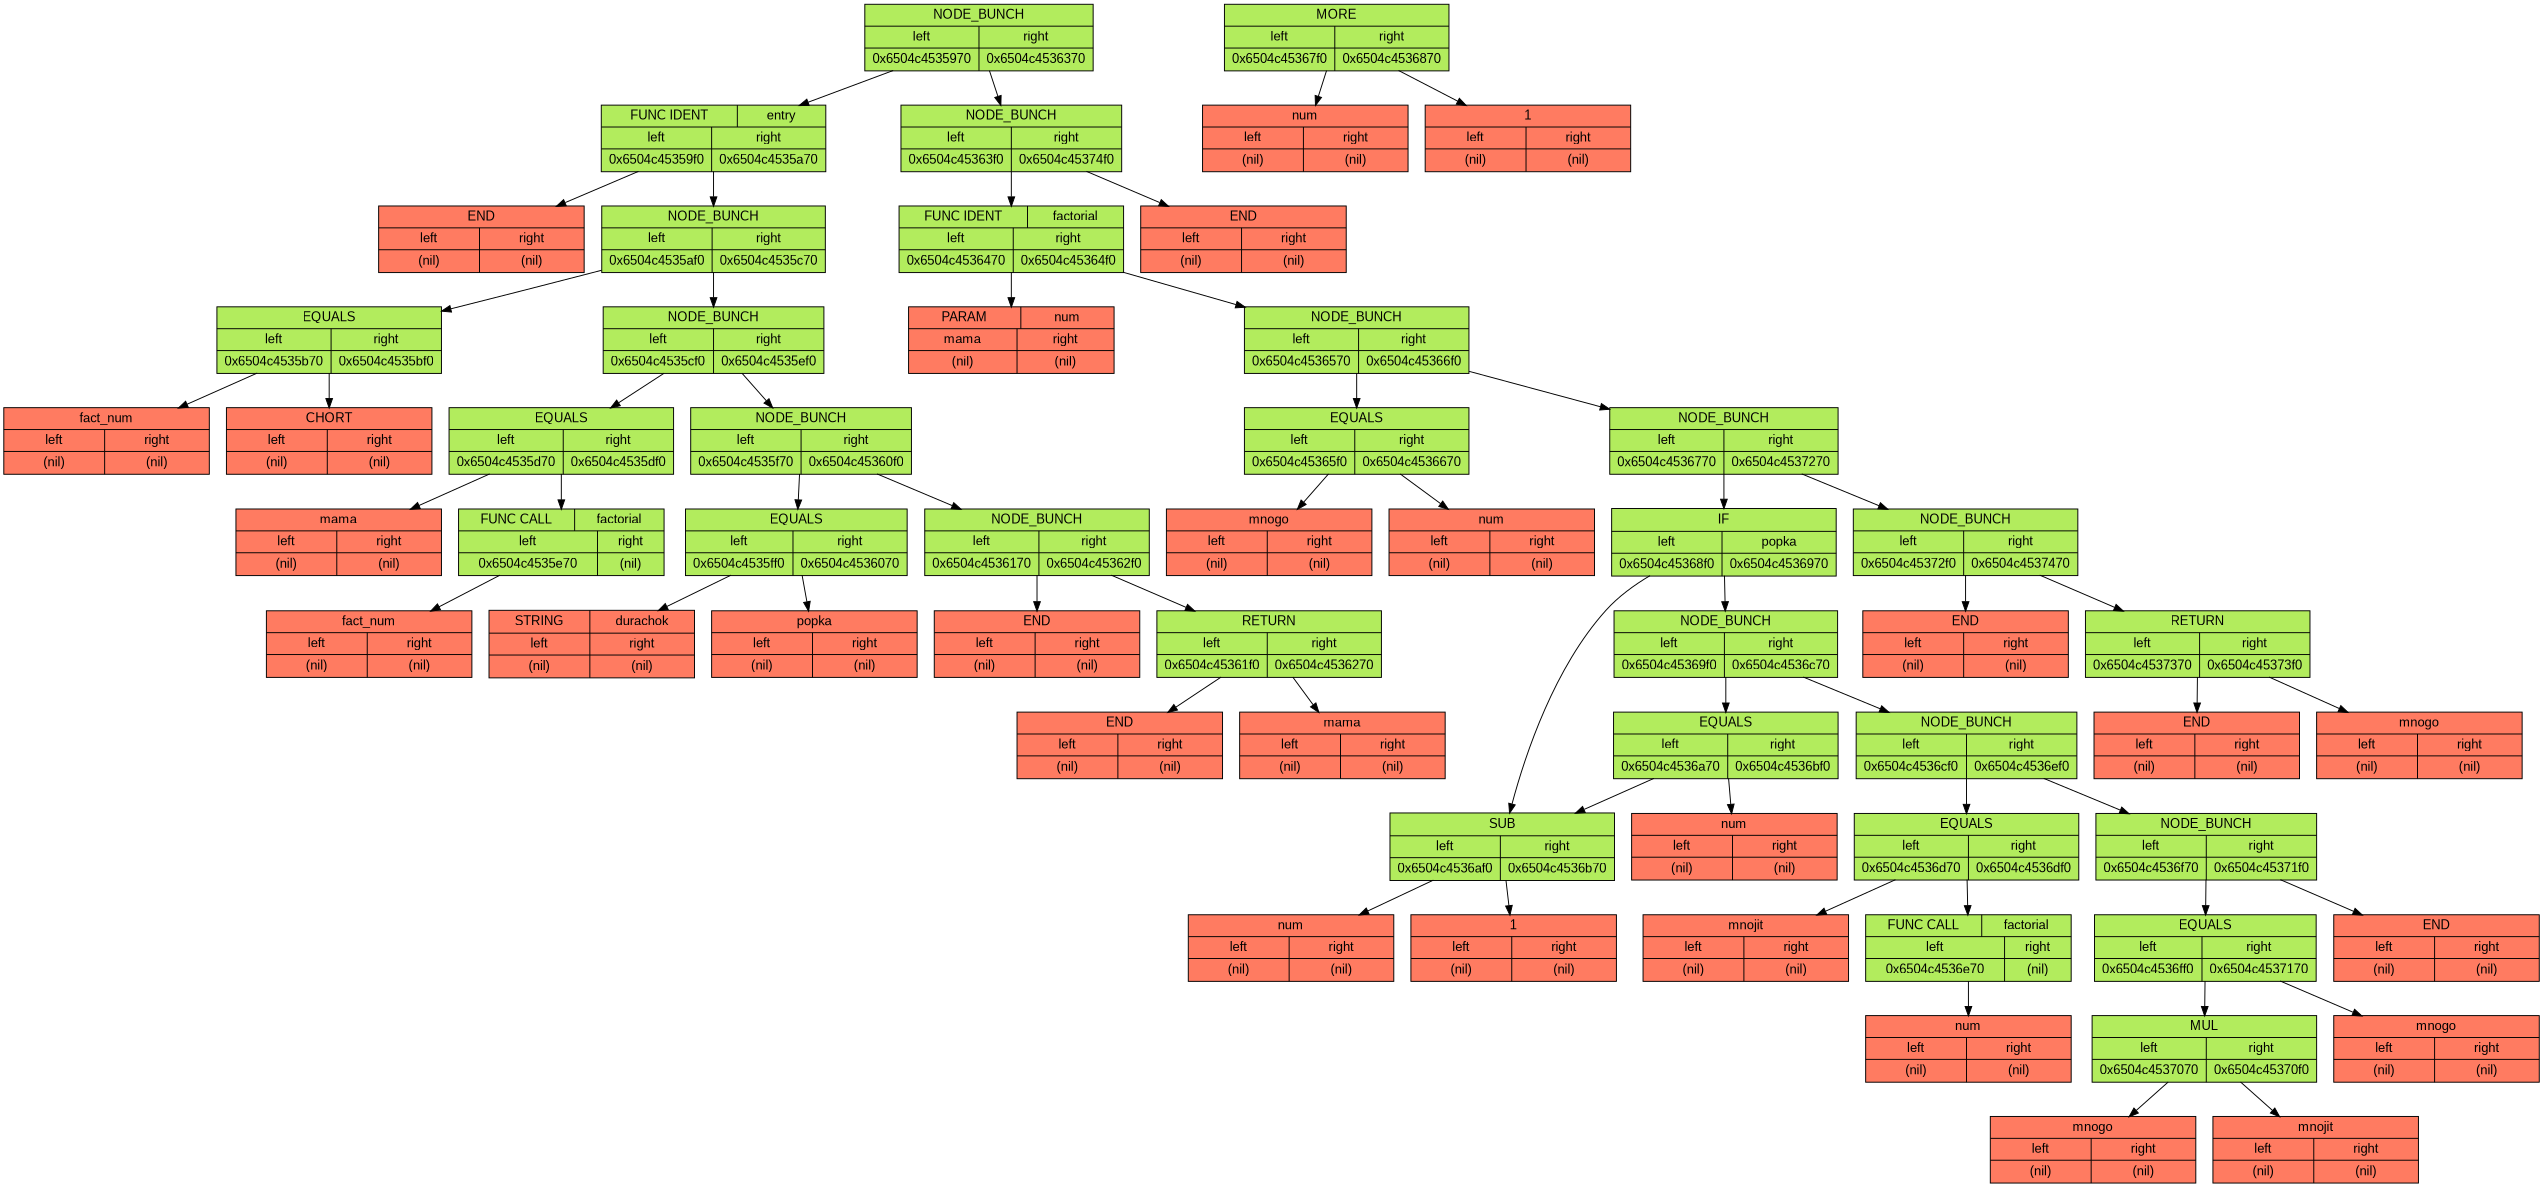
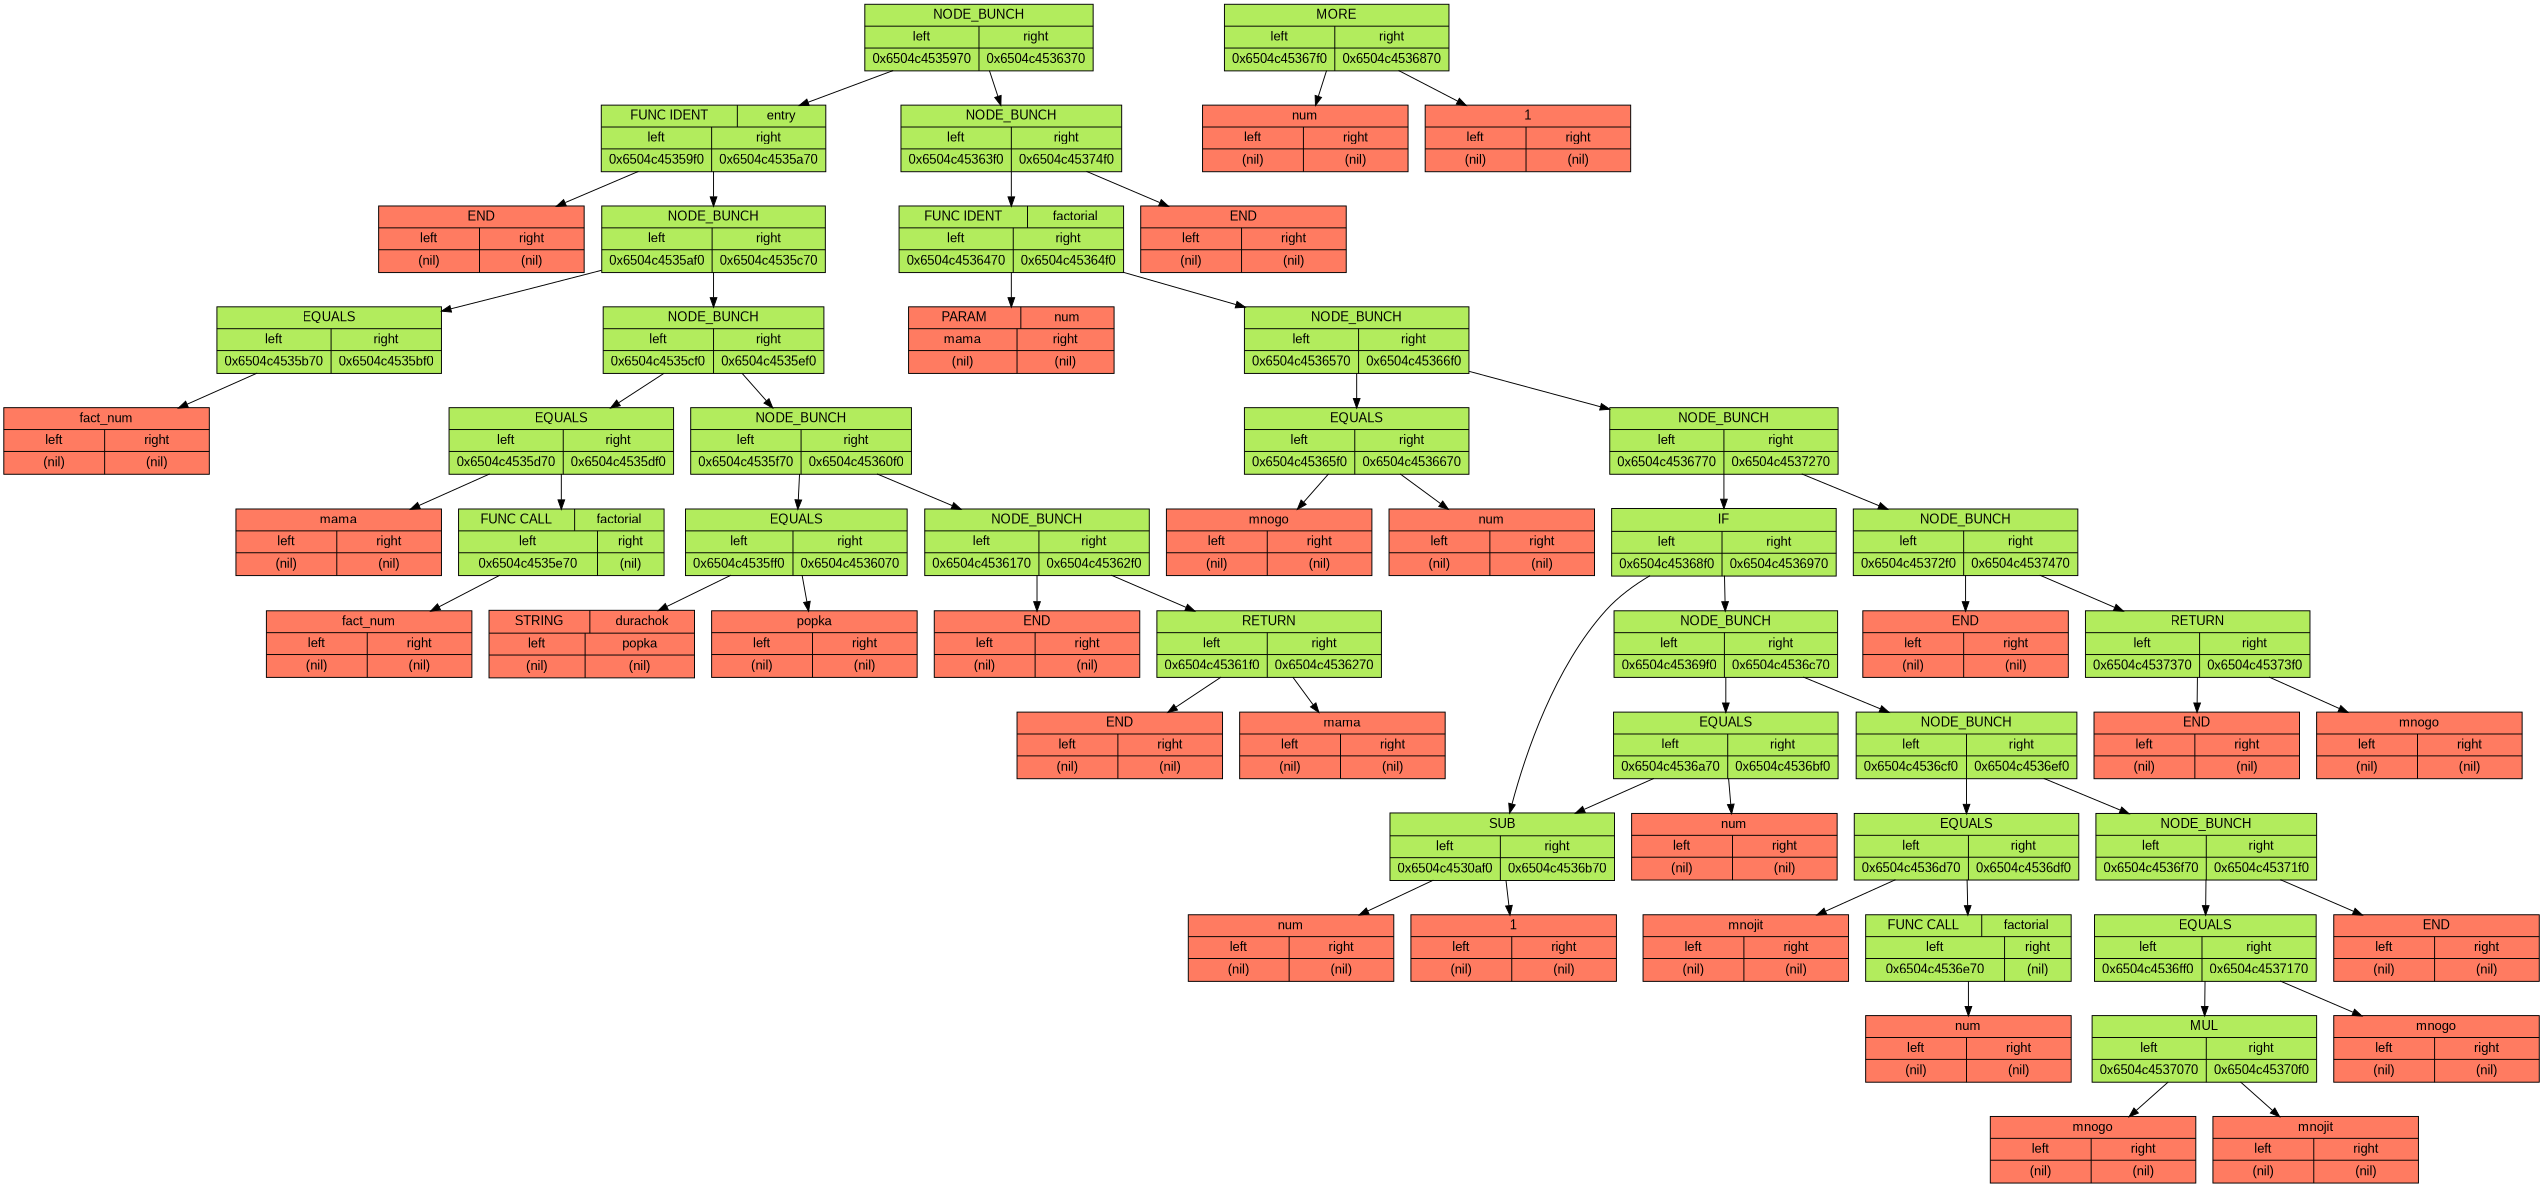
(329, 441) -> none
(1779, 542) -> (1779, 542)
(642, 644) -> (640, 644)
(1445, 869) -> (1445, 869)
